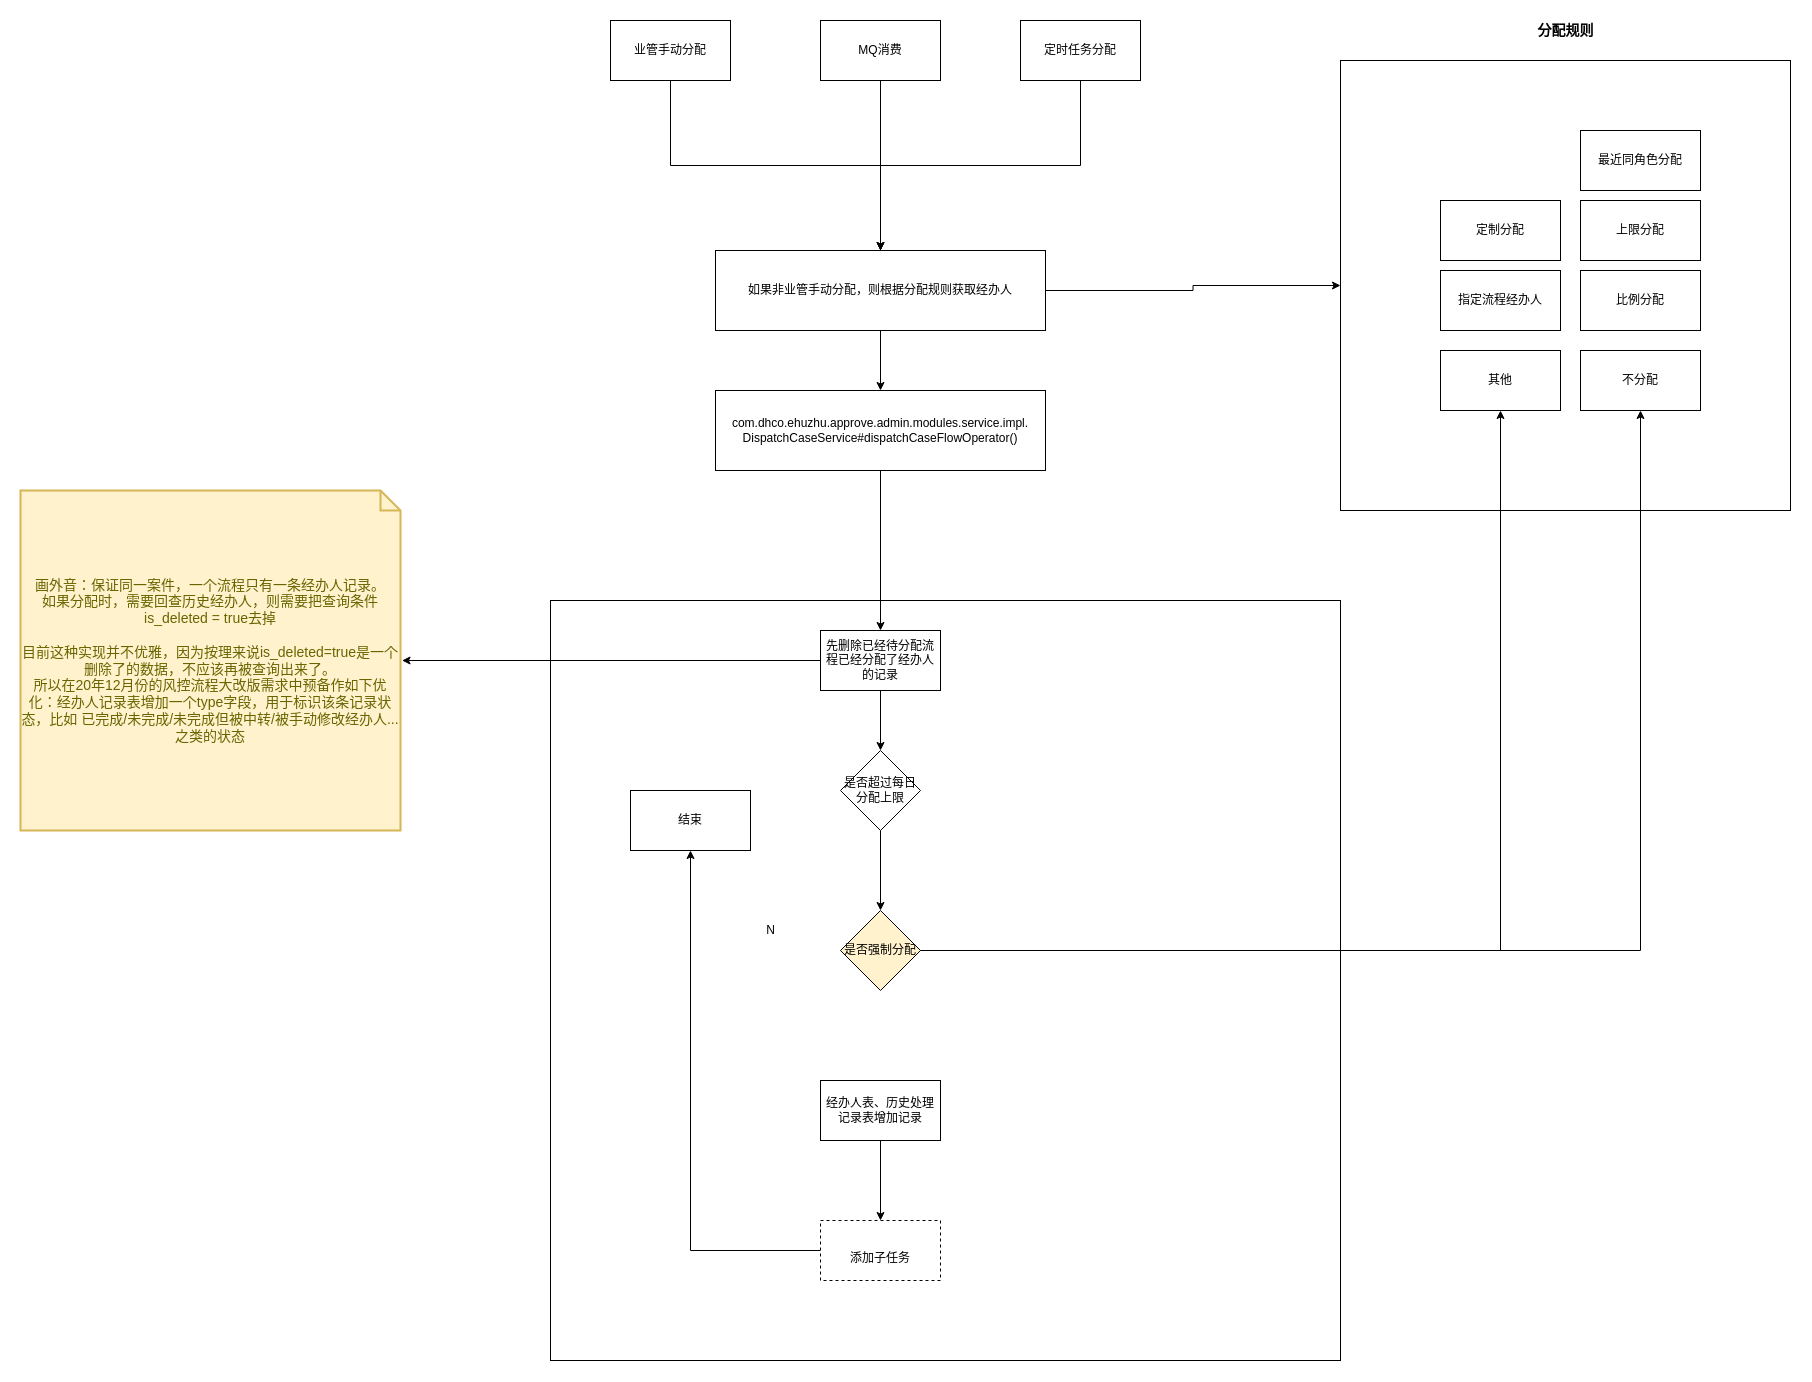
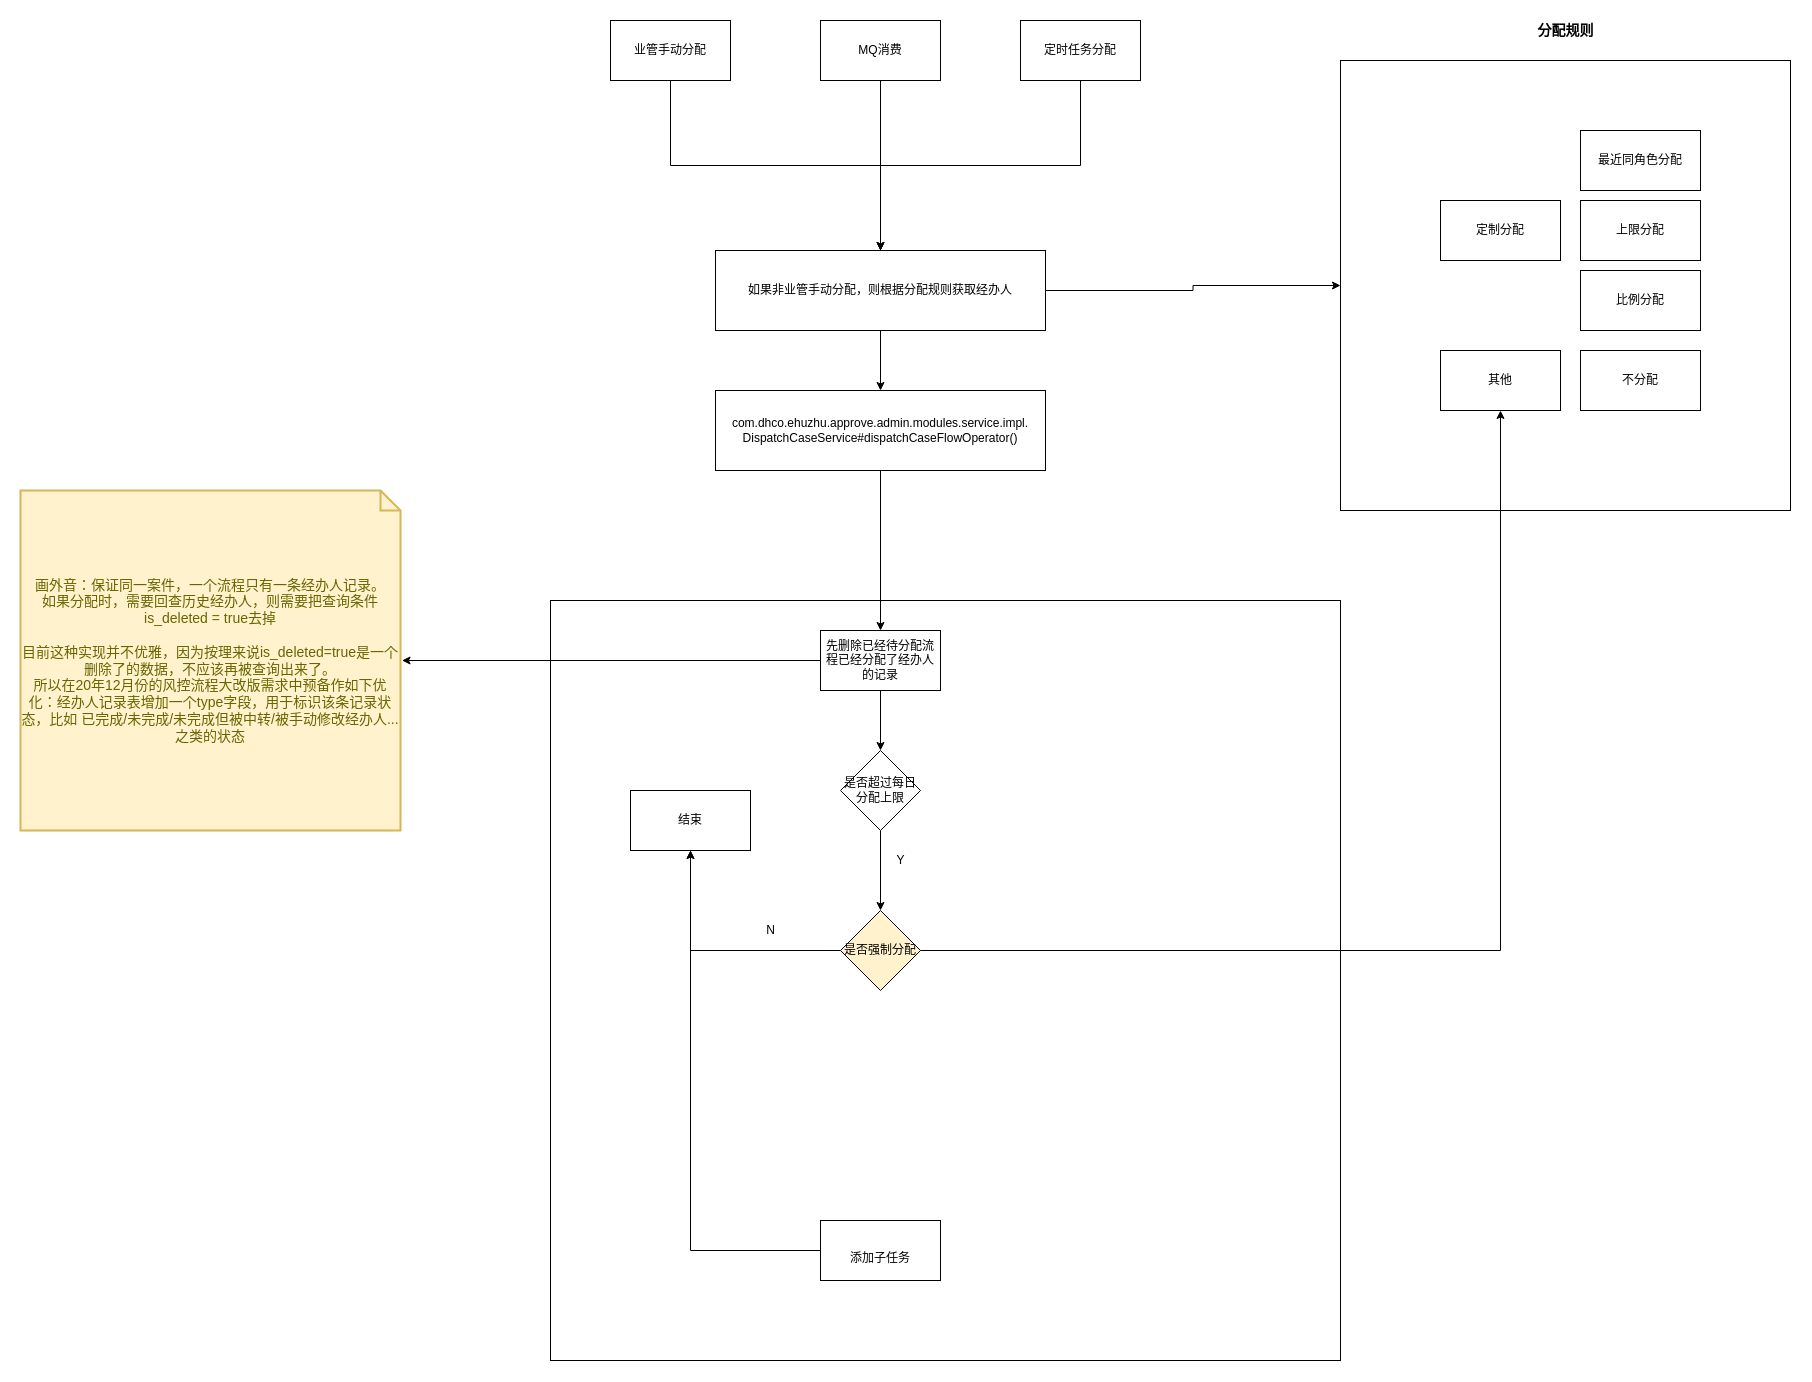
(1501, 301) -> none
(1641, 753) -> (767, 951)
none -> (901, 861)
(881, 1111) -> none
(881, 1177) -> none
(881, 1251) -> (881, 1251)
